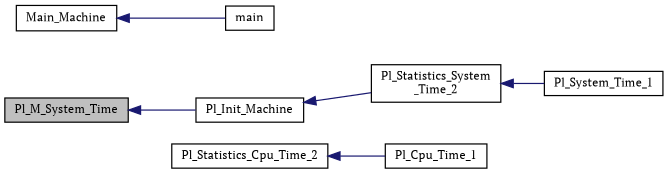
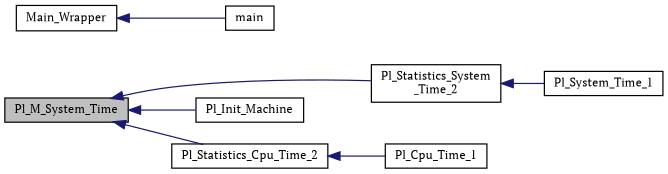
(67, 18) -> (67, 18)
(343, 97) -> (247, 81)
none -> (164, 135)
